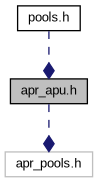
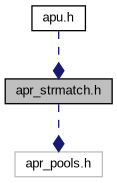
(49, 18) -> (59, 18)
(49, 91) -> (59, 91)
